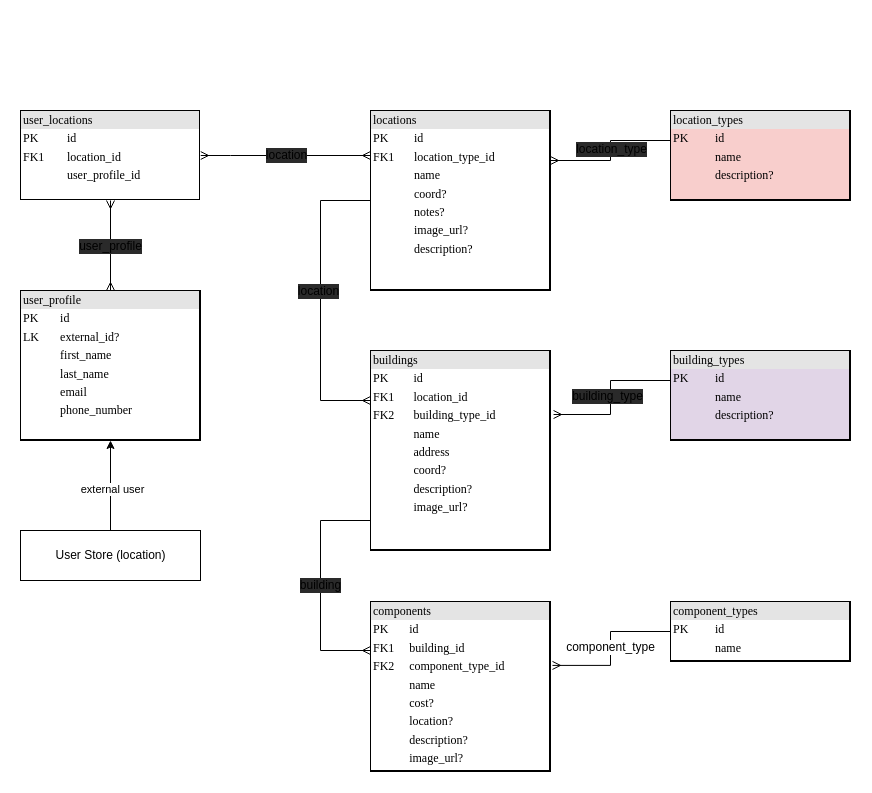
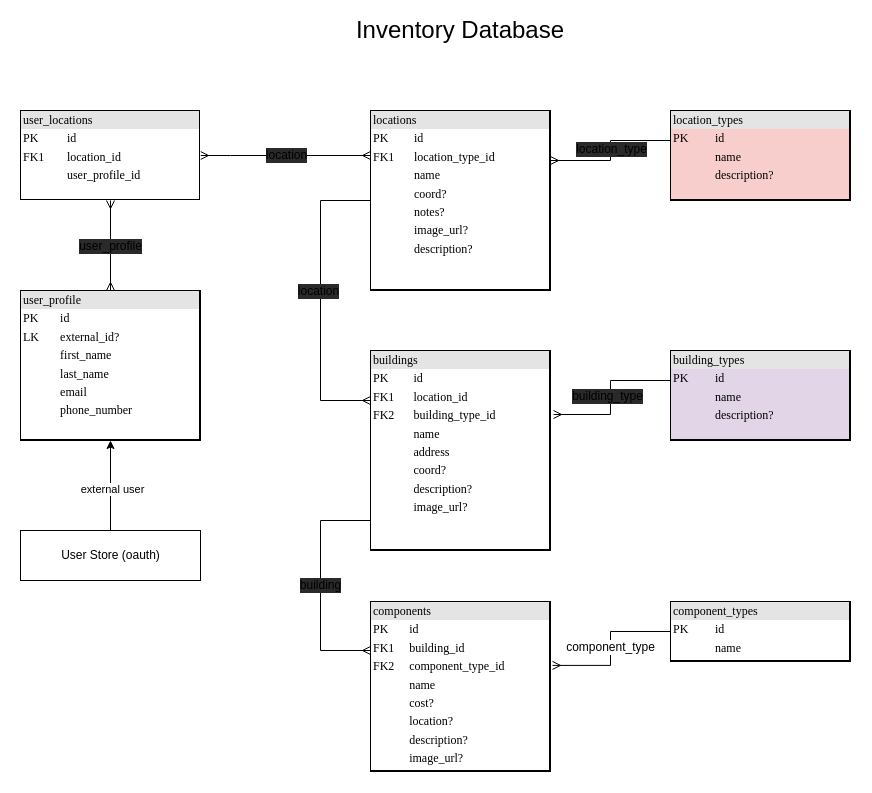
none -> (461, 31)
(111, 556) -> (111, 556)
